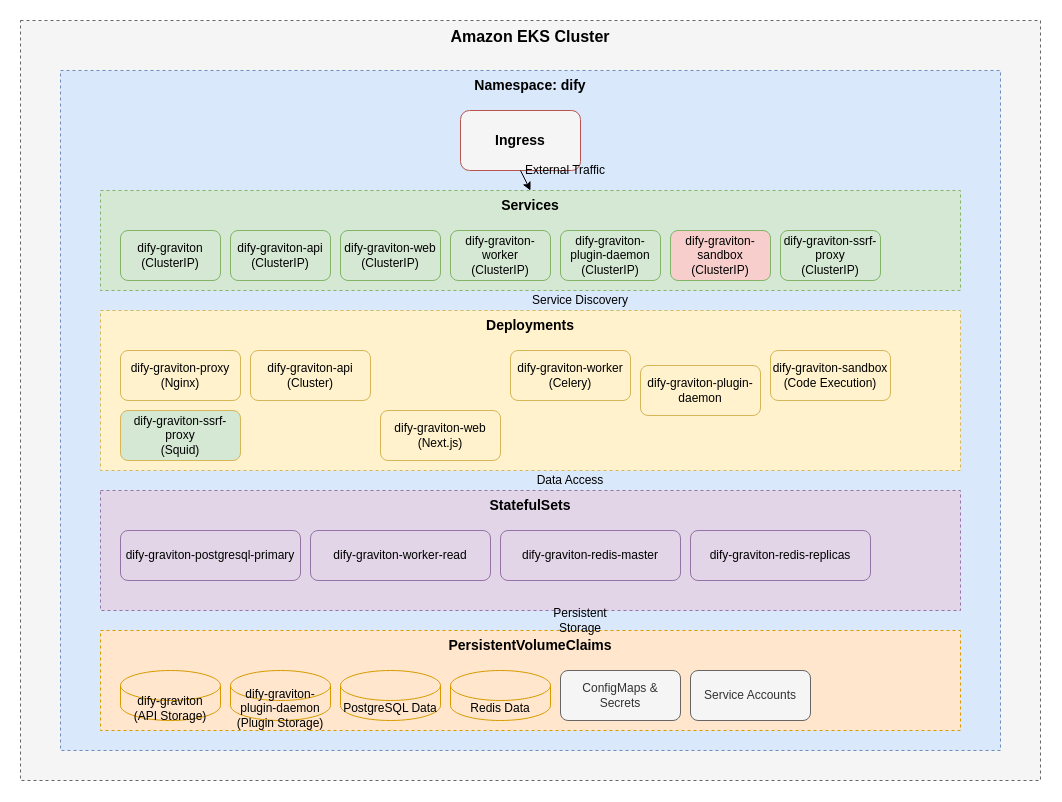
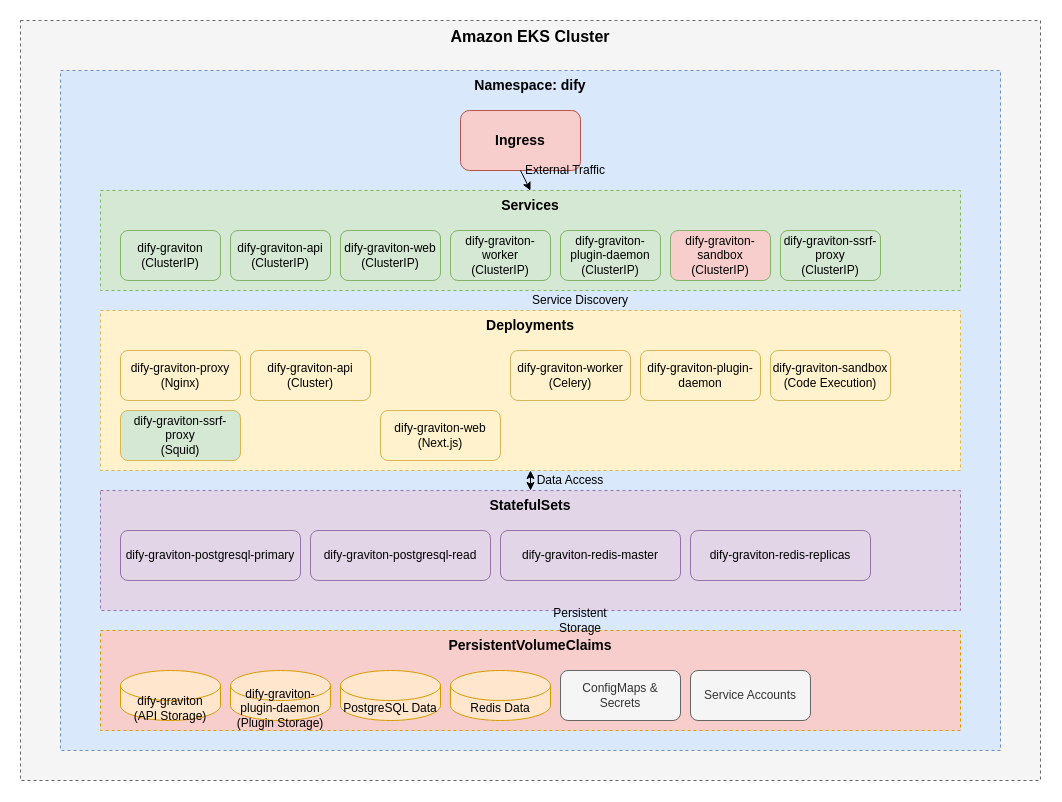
(521, 141) -> (521, 141)
(701, 391) -> (701, 376)
none -> (531, 480)
(401, 556) -> (401, 556)
(531, 646) -> (531, 646)
